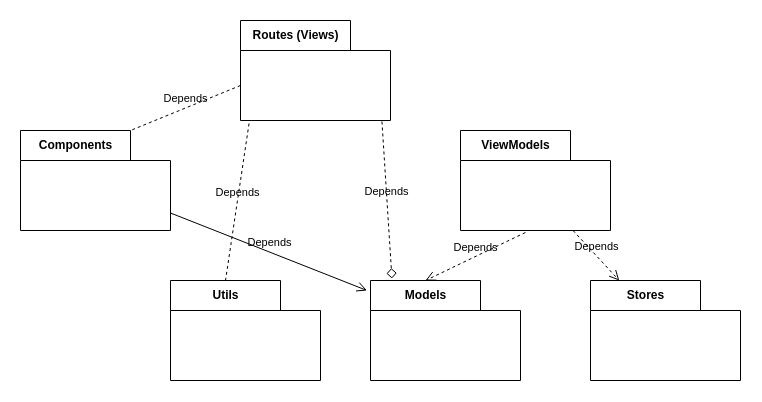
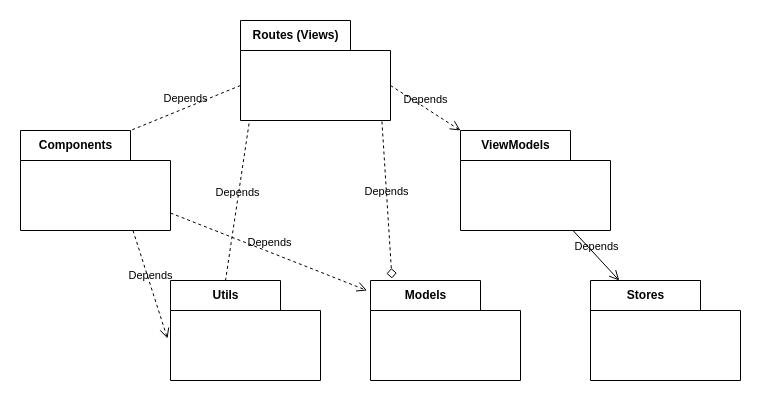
none -> (425, 107)
(268, 252) -> (268, 252)
(596, 255) -> (596, 255)
(476, 256) -> none
none -> (150, 283)
